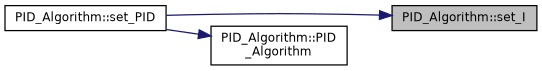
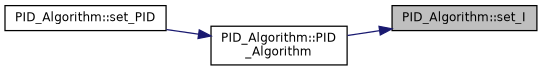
(273, 14) -> (363, 33)
